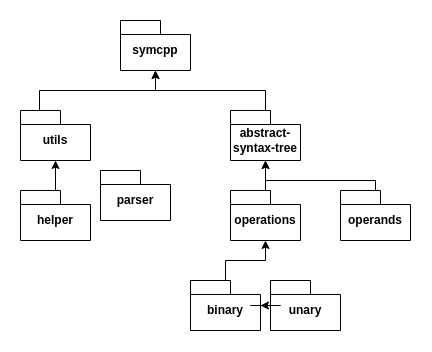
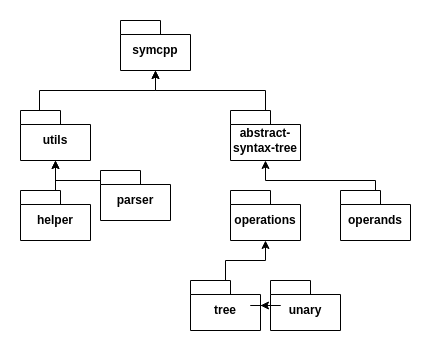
none -> (80, 181)
(266, 187) -> none
(226, 311) -> (226, 311)
